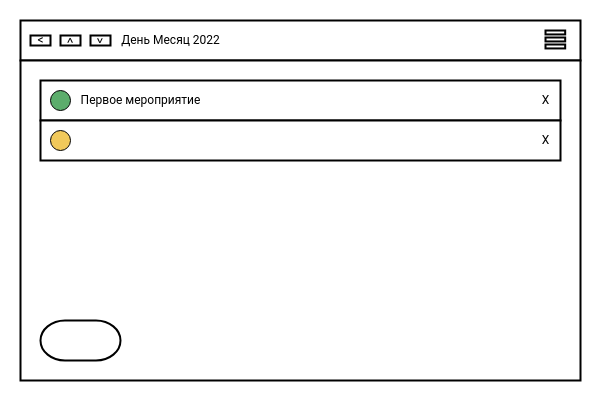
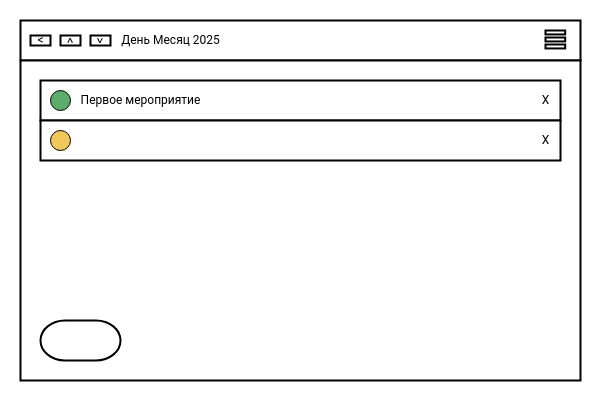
(171, 41) -> (171, 41)
